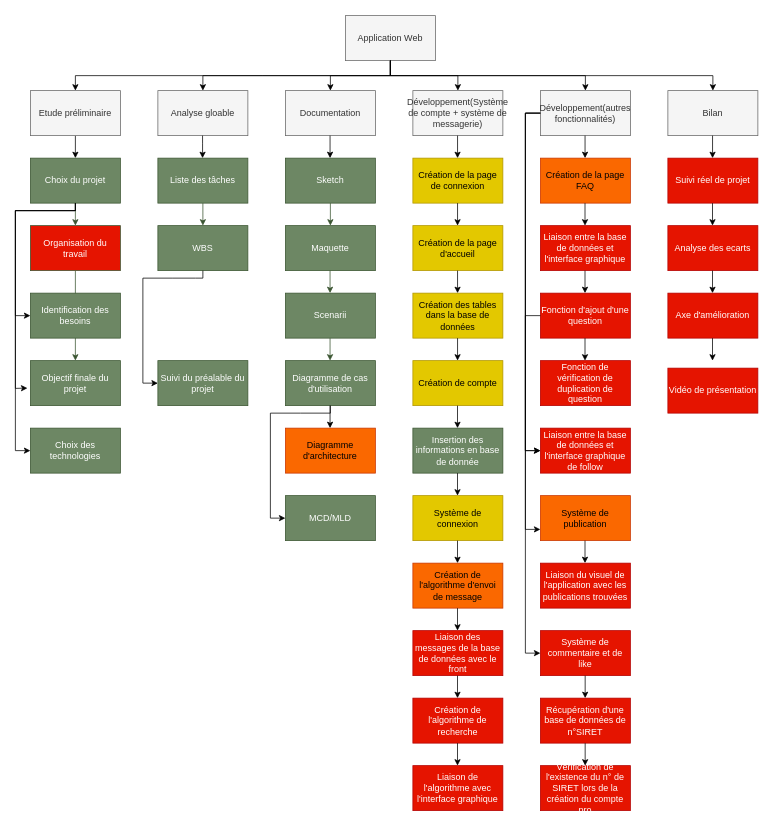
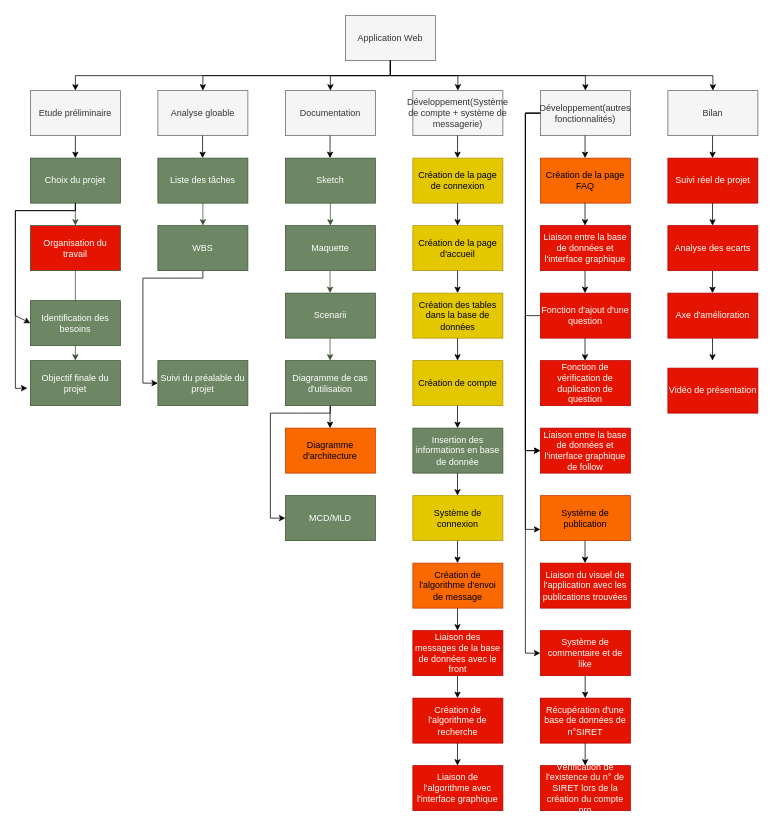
(75, 315) -> (75, 323)
(15, 425) -> none
(75, 450) -> none
